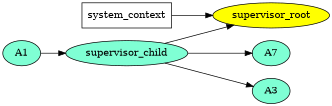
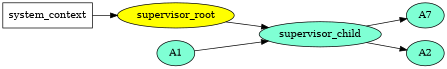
(196, 35) -> (244, 24)
(271, 91) -> (425, 53)
